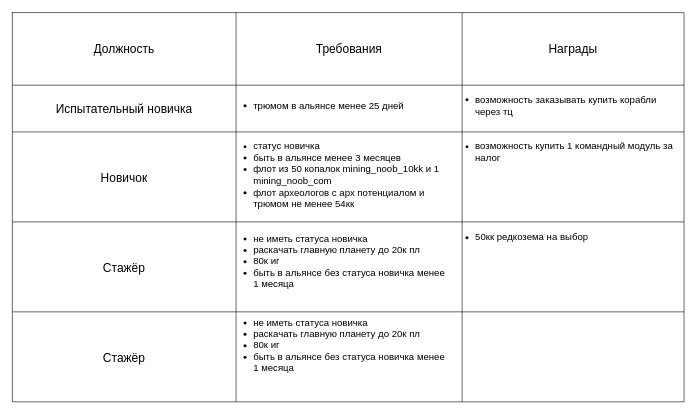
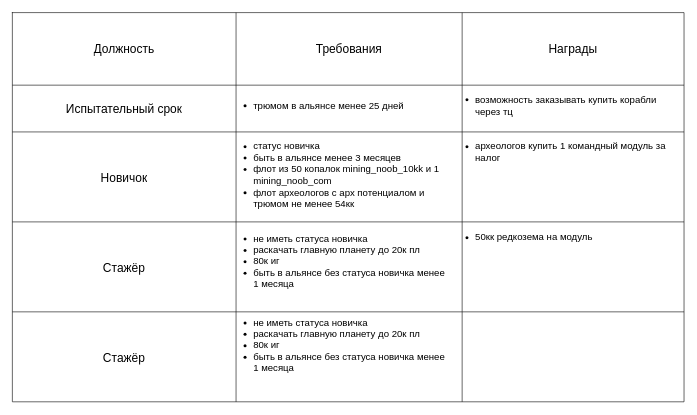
(124, 109) -> (124, 109)
(568, 152) -> (565, 152)
(510, 237) -> (512, 237)
